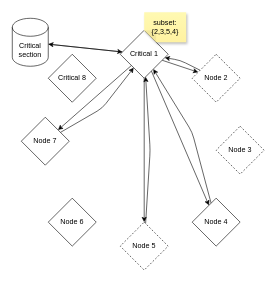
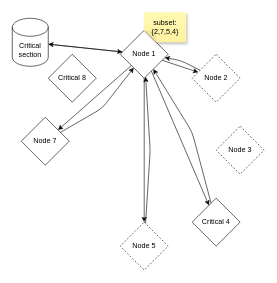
(165, 27) -> (165, 27)
(144, 54) -> (144, 54)
(72, 222) -> none
(216, 222) -> (216, 222)
